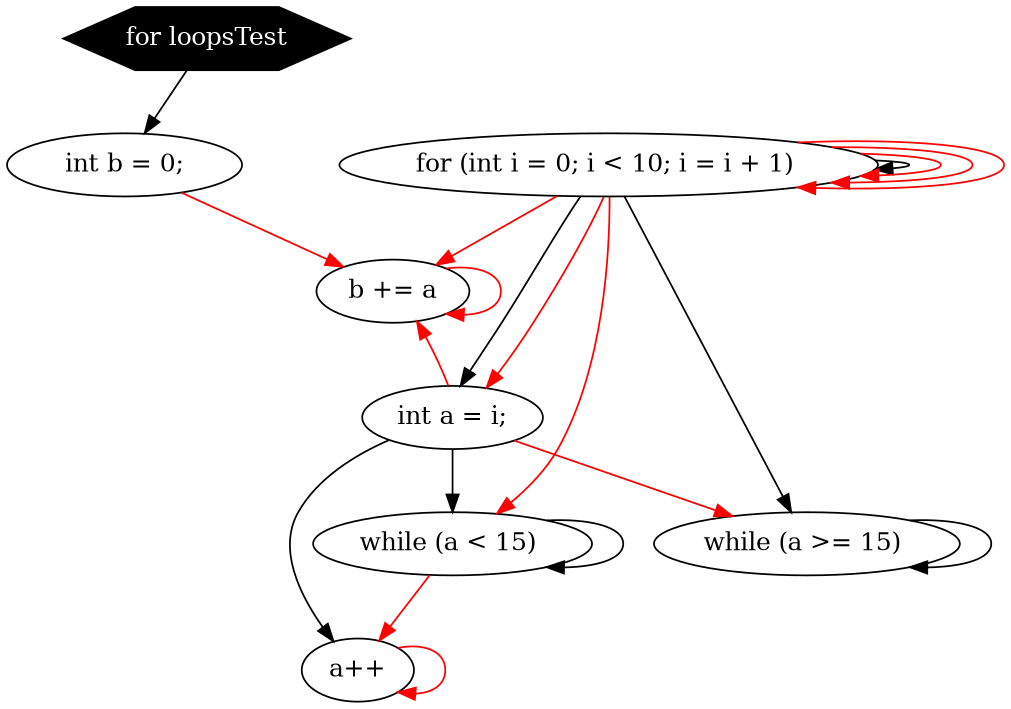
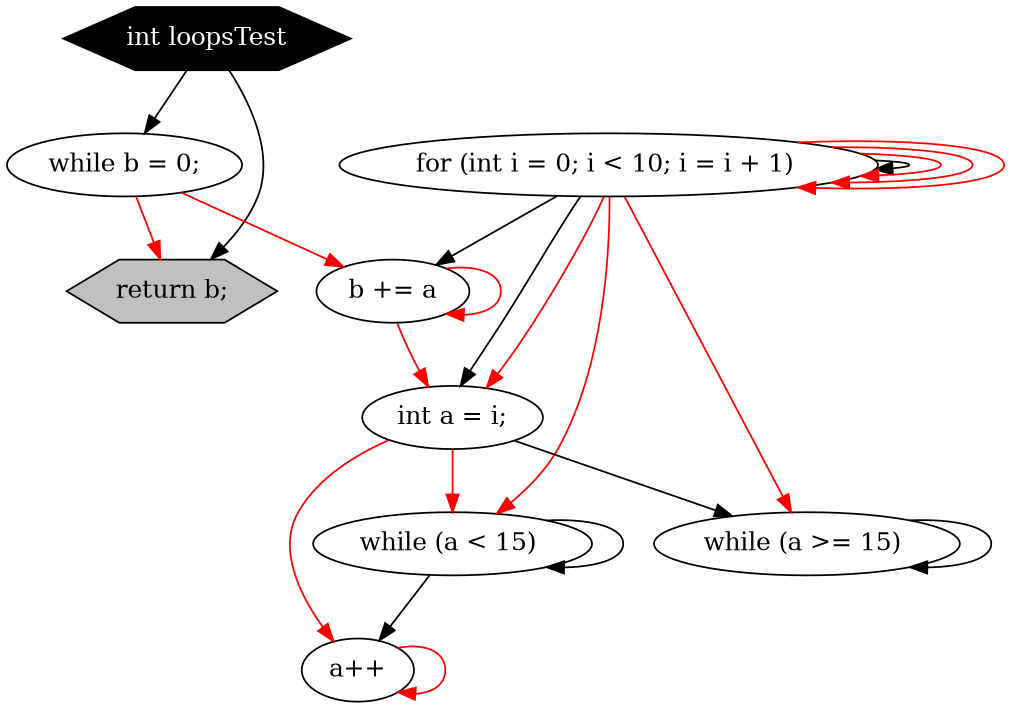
(207, 39) -> (207, 39)
(125, 165) -> (125, 165)
(504, 226) -> (504, 226)
none -> (172, 291)
(704, 347) -> (704, 347)
(438, 361) -> (408, 347)
(453, 472) -> (453, 472)
(615, 475) -> (615, 475)
(297, 515) -> (297, 515)
(410, 601) -> (410, 601)
